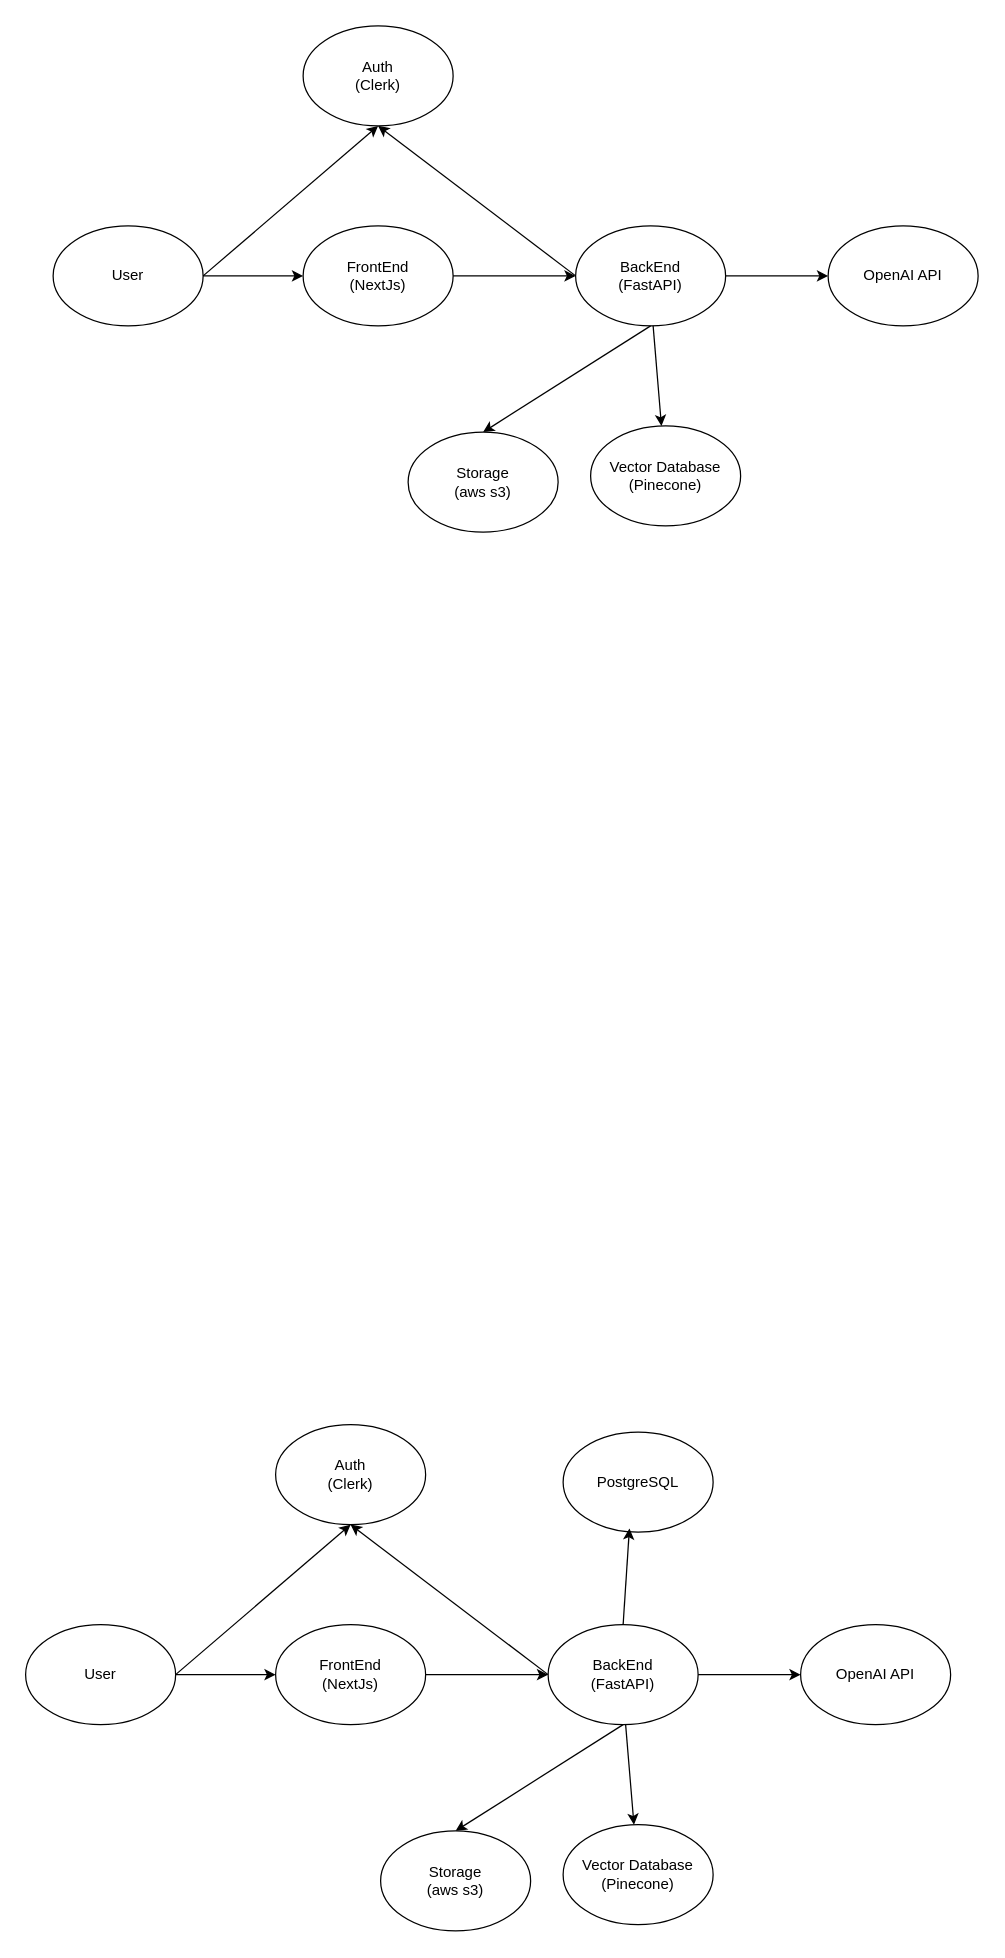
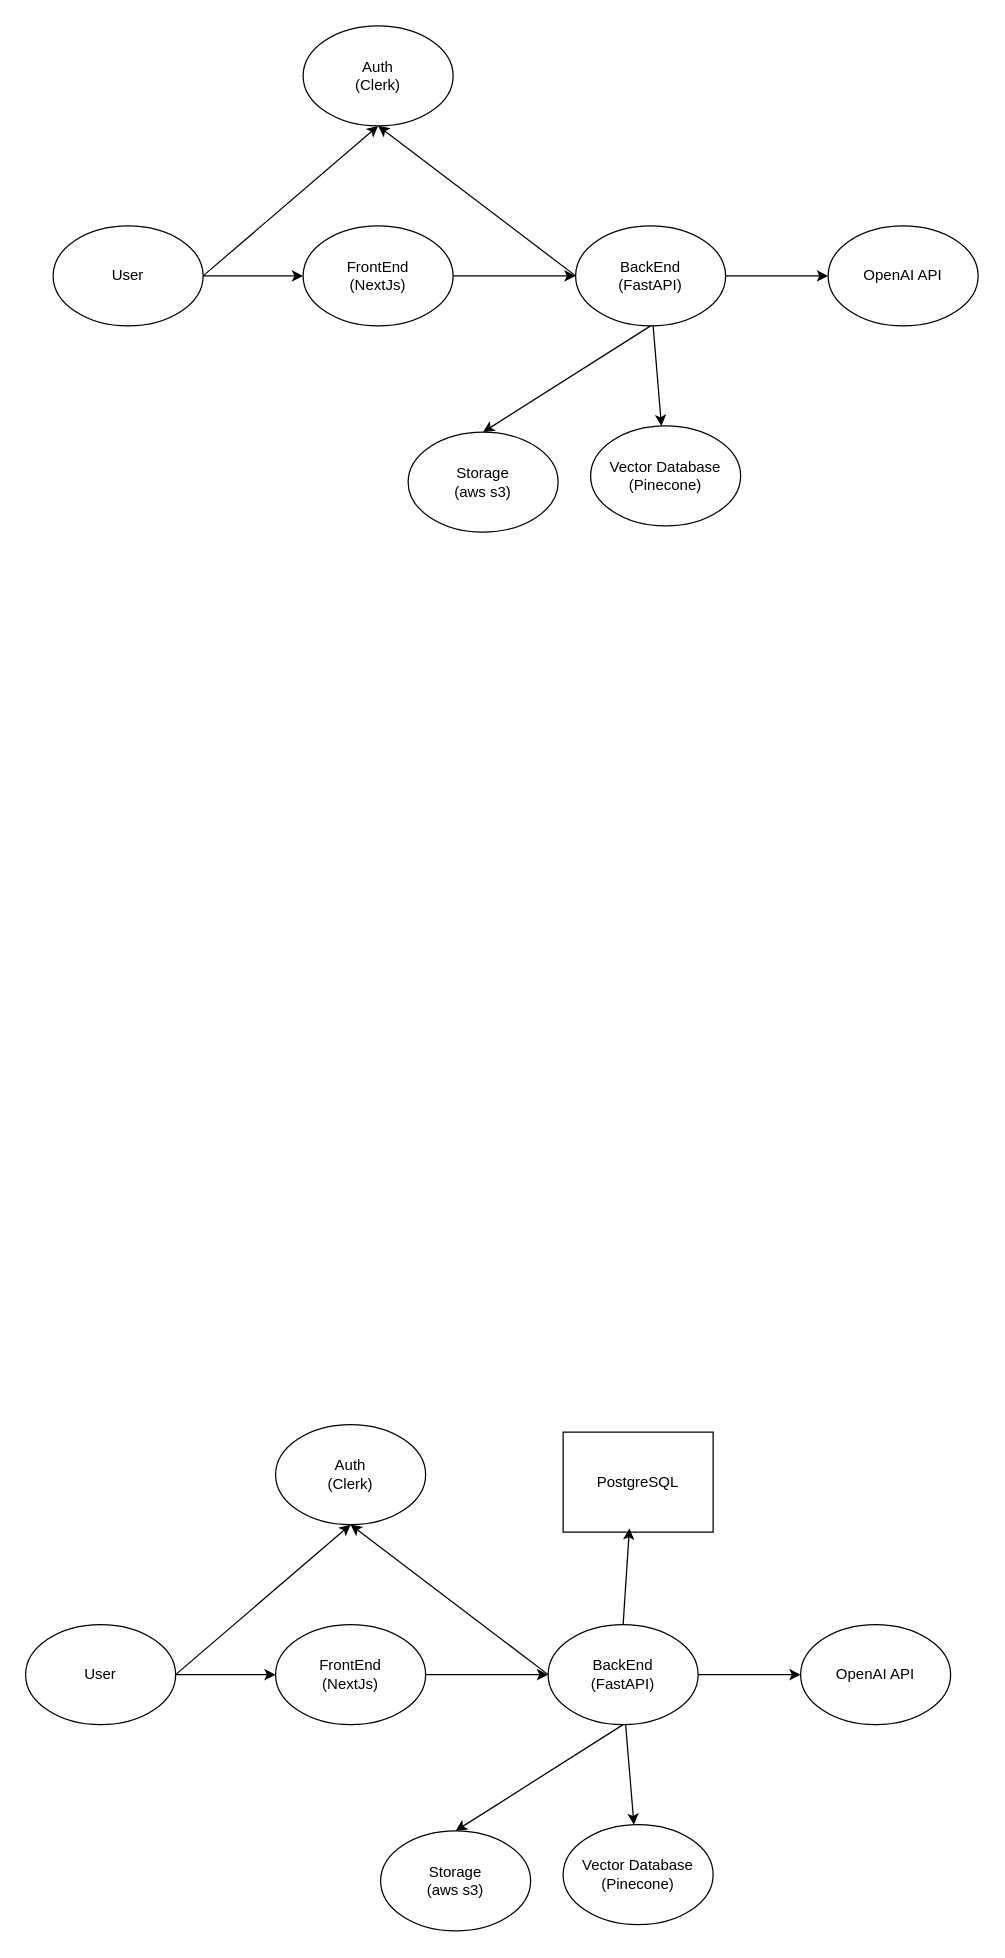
(638, 1482) -> (638, 1482)
